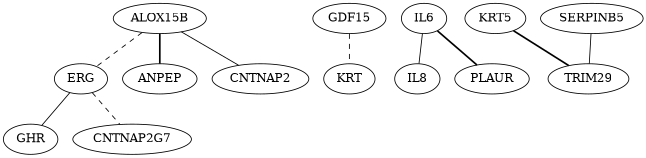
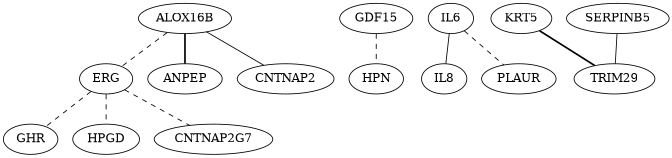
(160, 18) -> (185, 18)
(457, 48) -> (484, 48)
(349, 79) -> (376, 79)
(56, 109) -> (68, 109)
none -> (106, 139)
